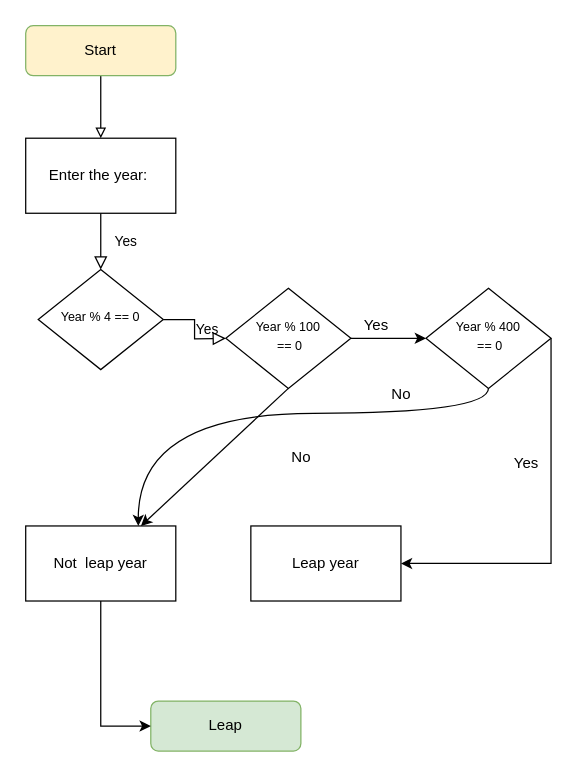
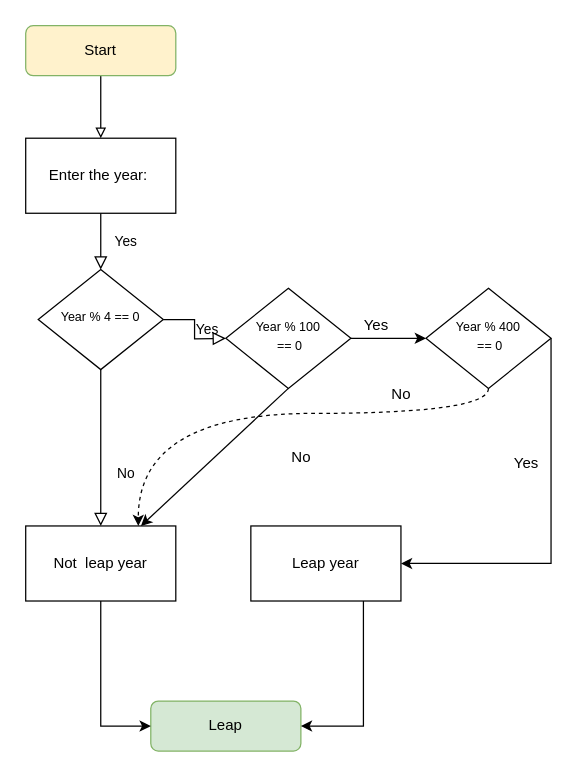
(289, 414) -> (289, 414)
none -> (101, 441)
none -> (363, 690)
